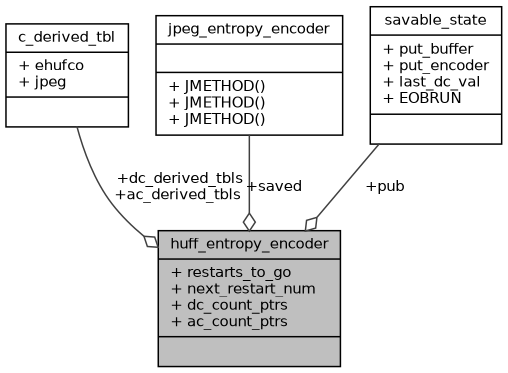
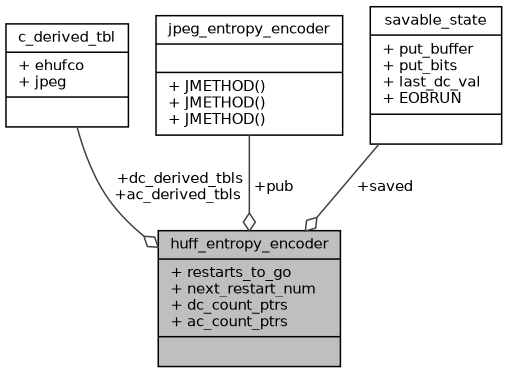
(436, 66) -> (420, 66)
(272, 187) -> (272, 187)
(383, 187) -> (383, 187)
